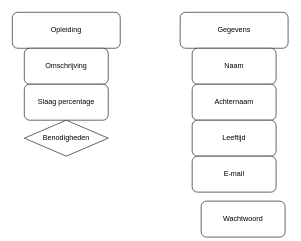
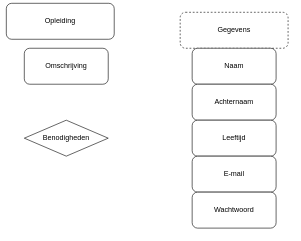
(66, 30) -> (60, 21)
(234, 30) -> (234, 30)
(66, 102) -> none
(243, 219) -> (234, 210)
